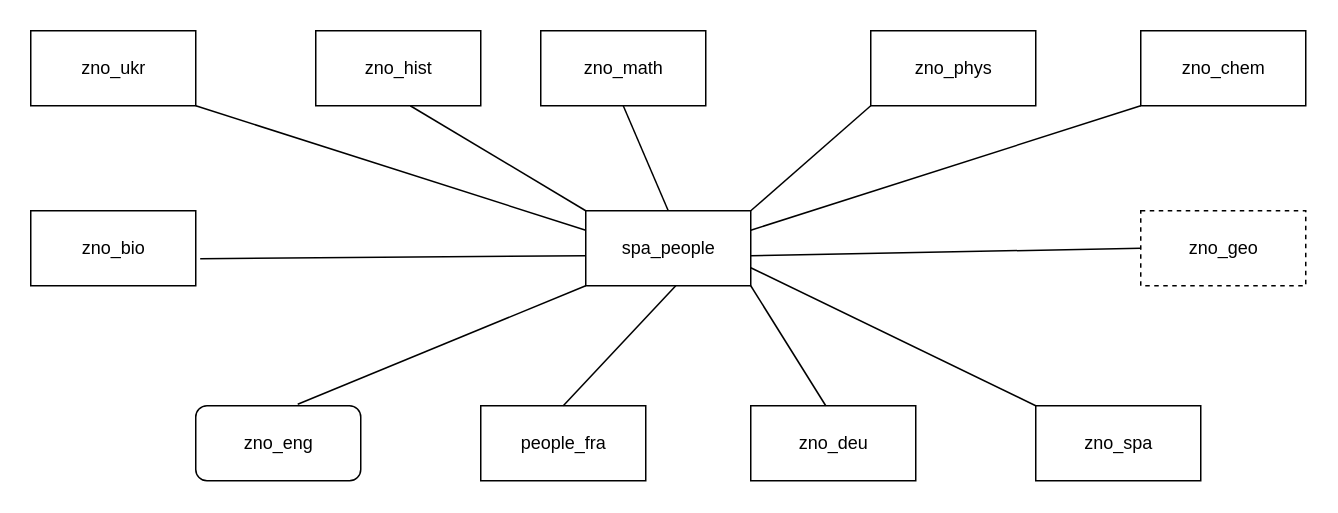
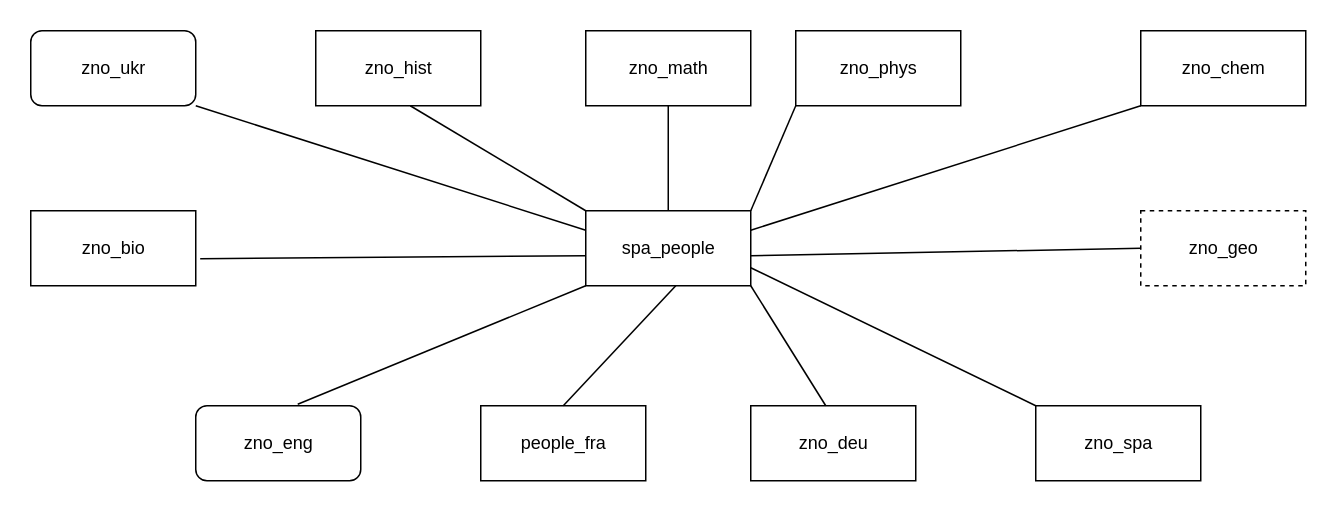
(113, 68) -> (113, 68)
(623, 68) -> (668, 68)
(953, 68) -> (878, 68)
